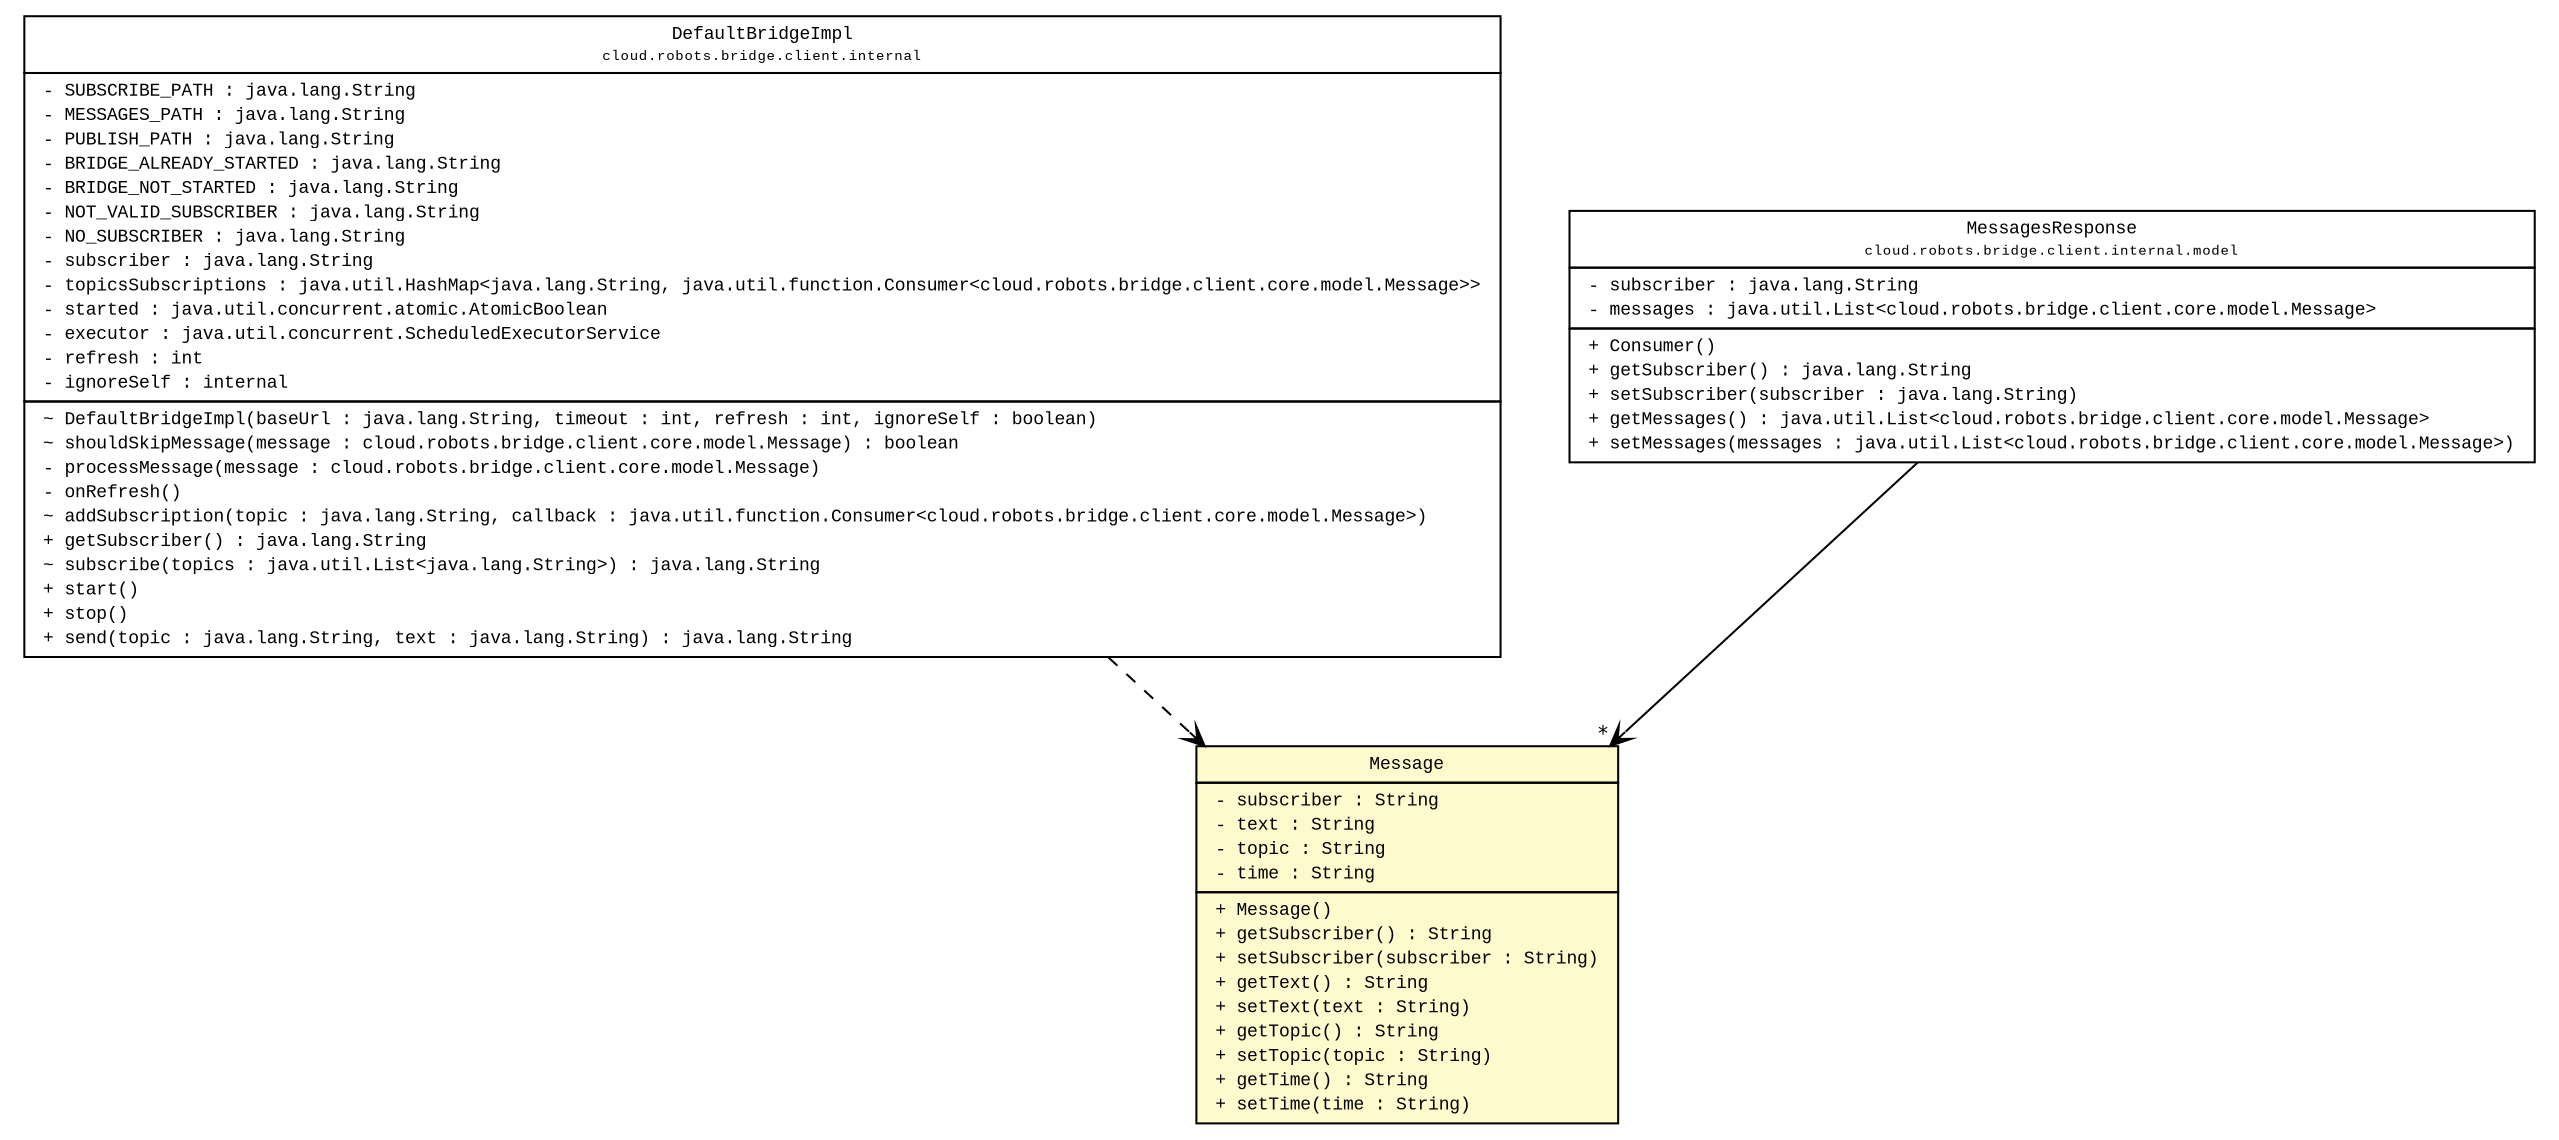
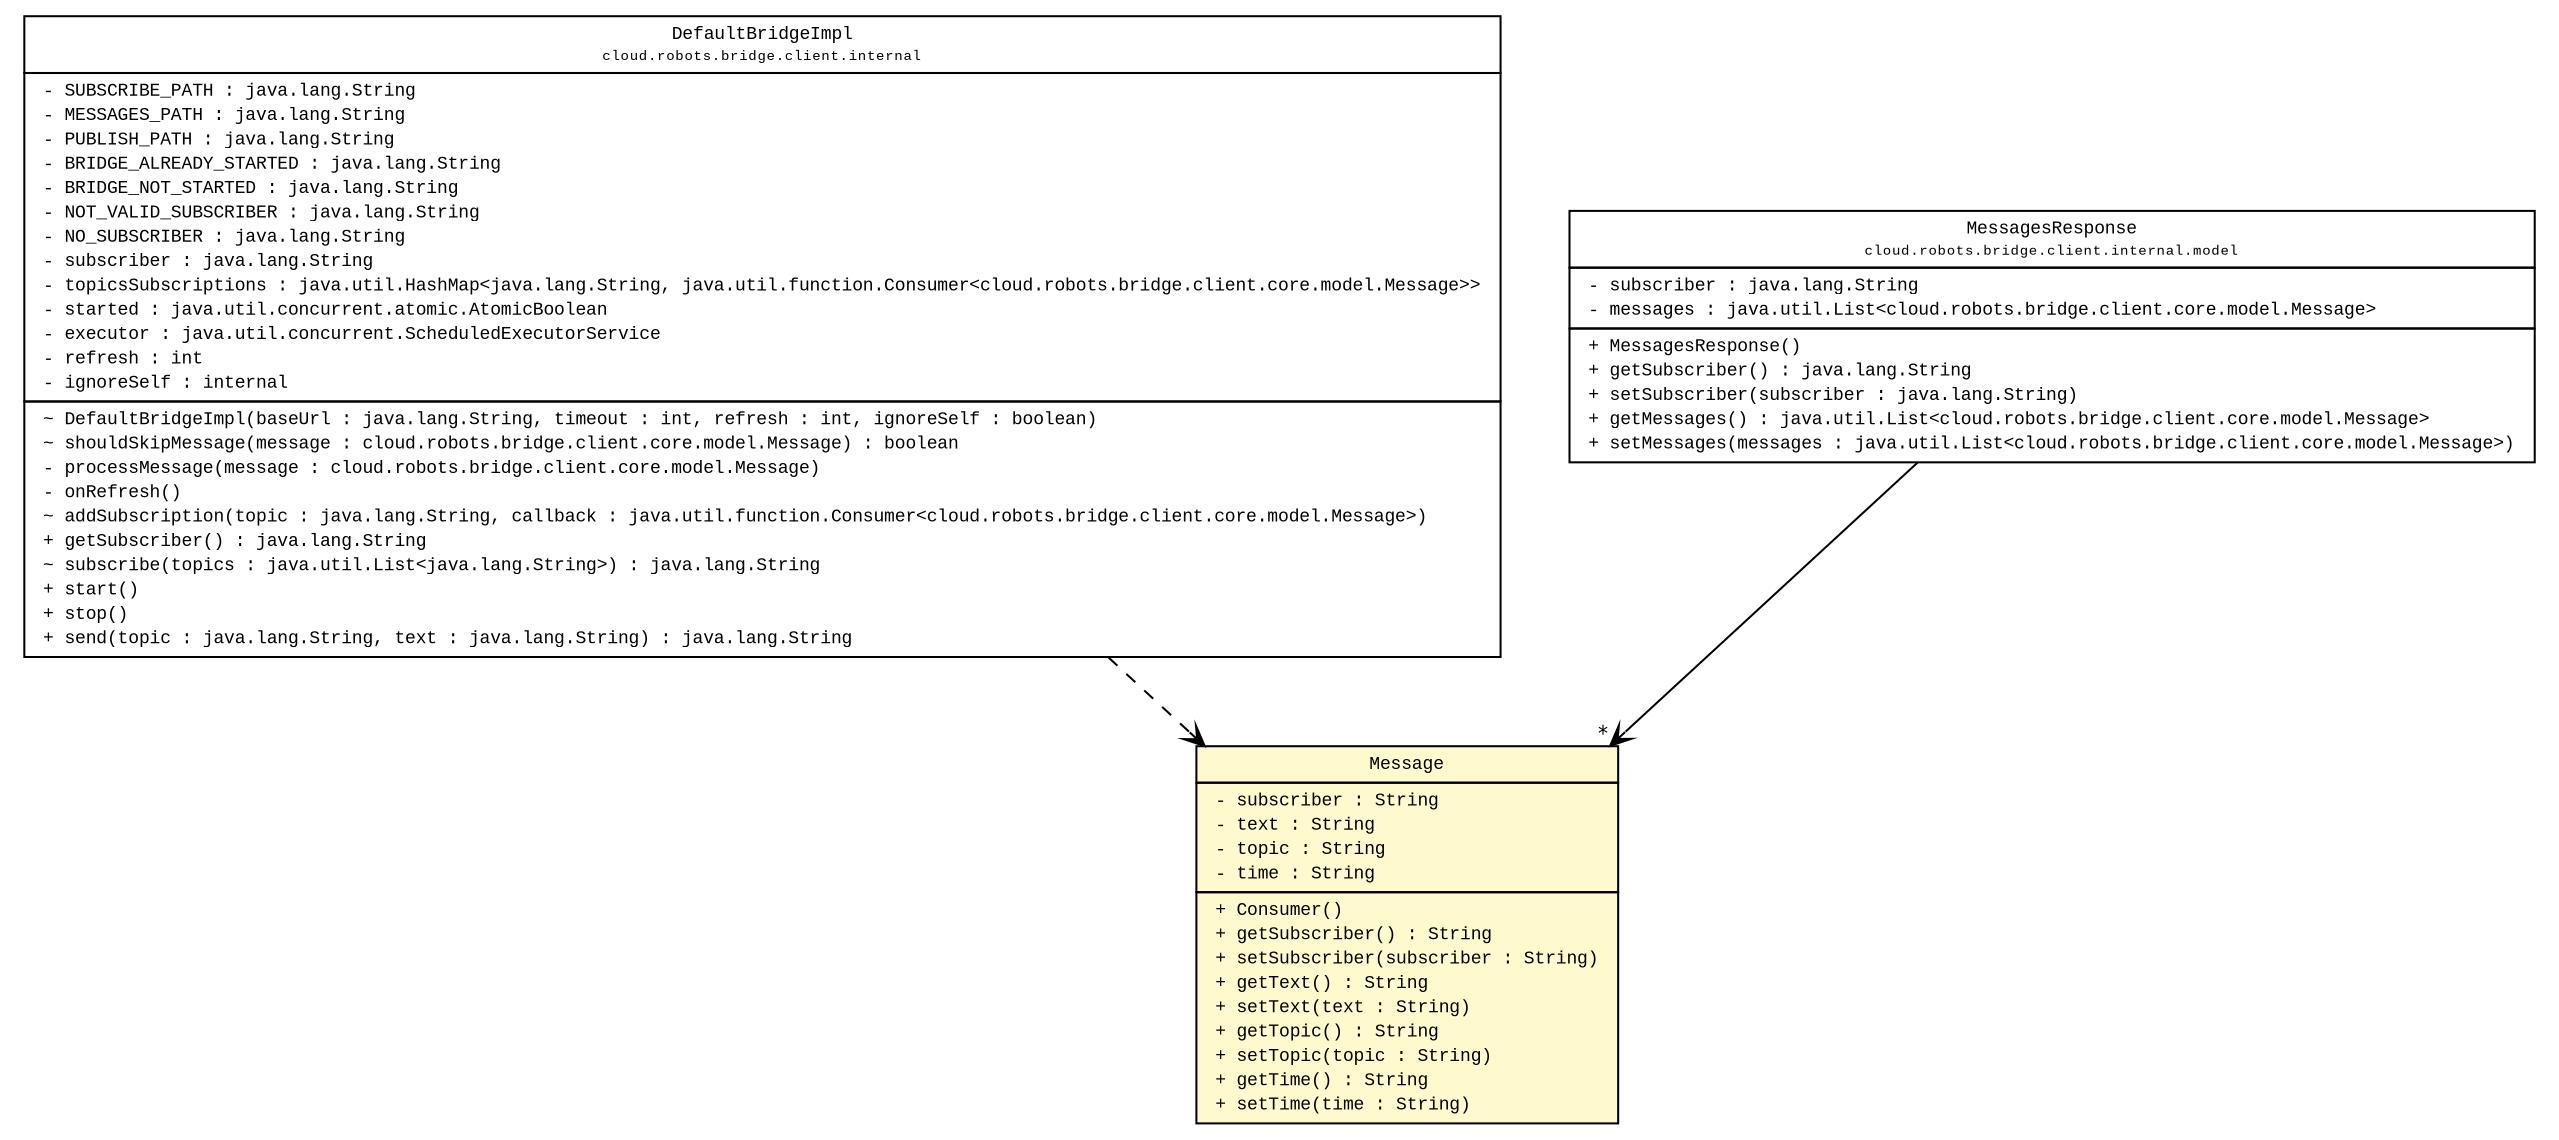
(1653, 346) -> (1695, 346)
(1274, 909) -> (1280, 909)
